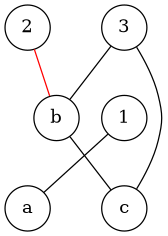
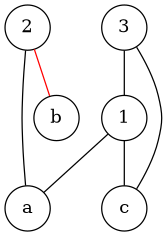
(90, 73) -> (124, 73)
none -> (22, 118)
(90, 163) -> (124, 163)
